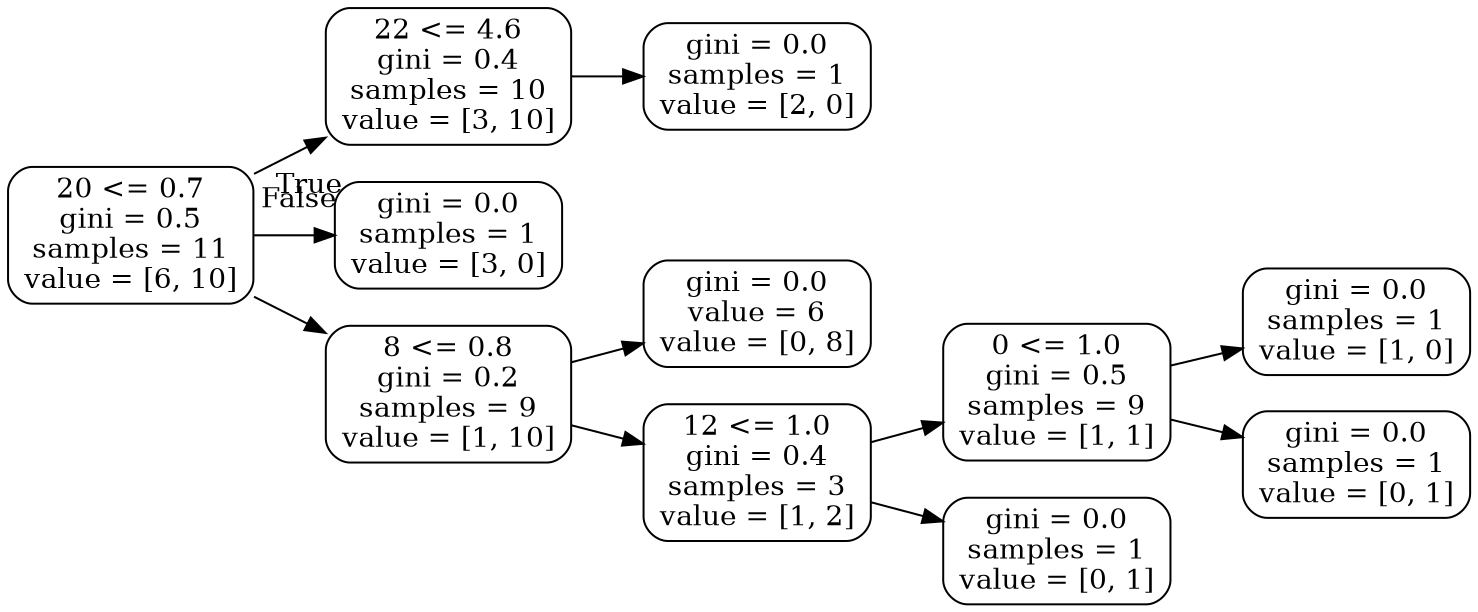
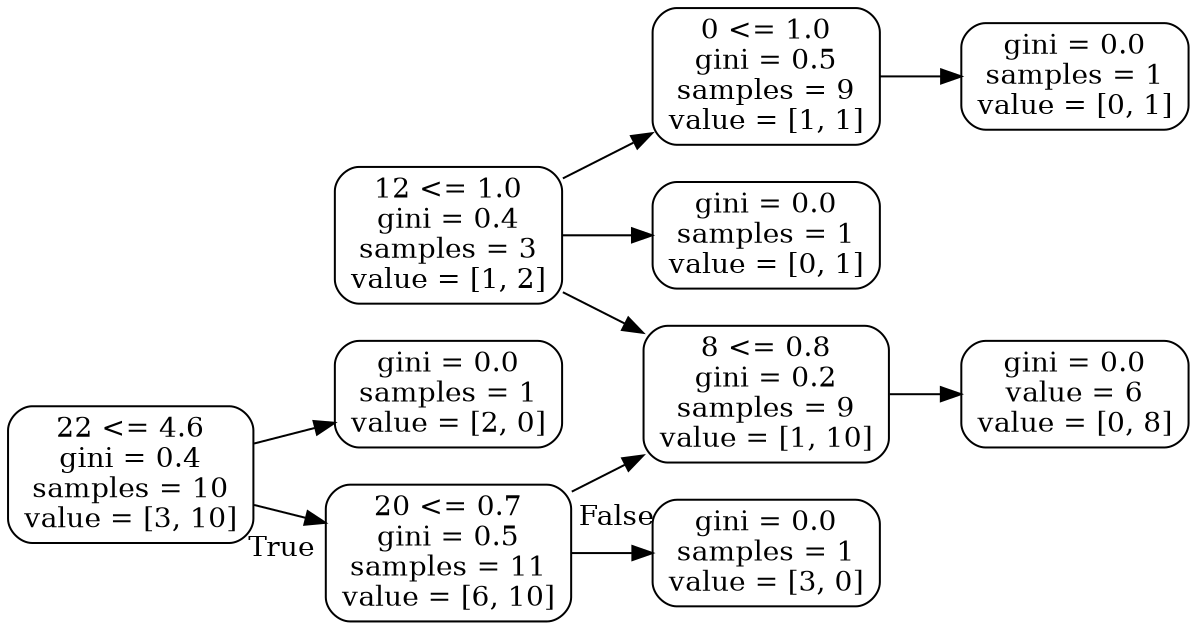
(281, 160) -> (280, 511)
(1356, 322) -> none
(598, 432) -> (594, 308)
